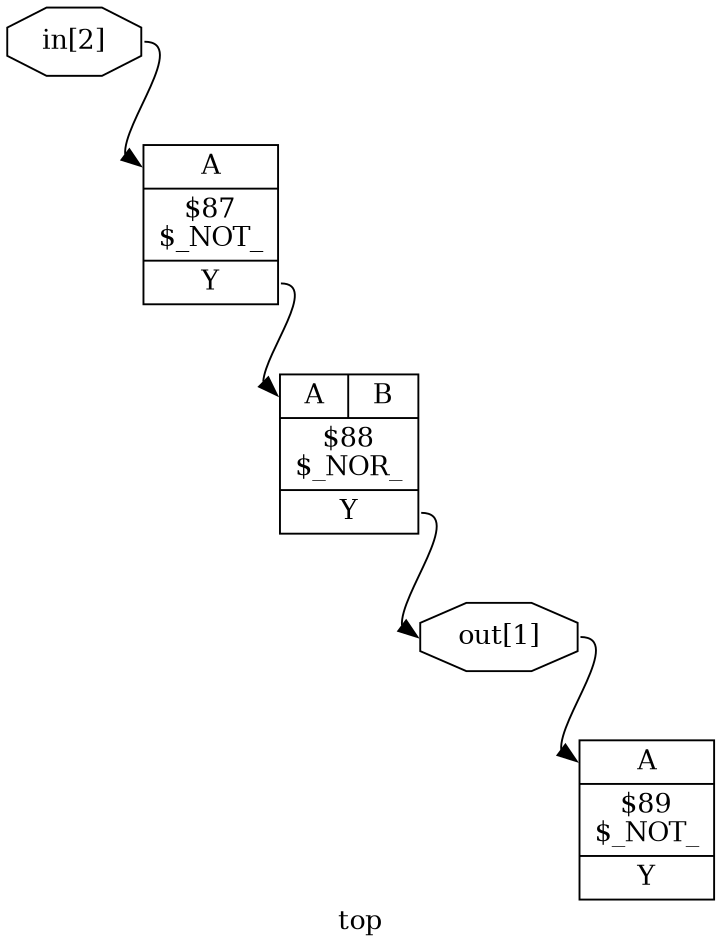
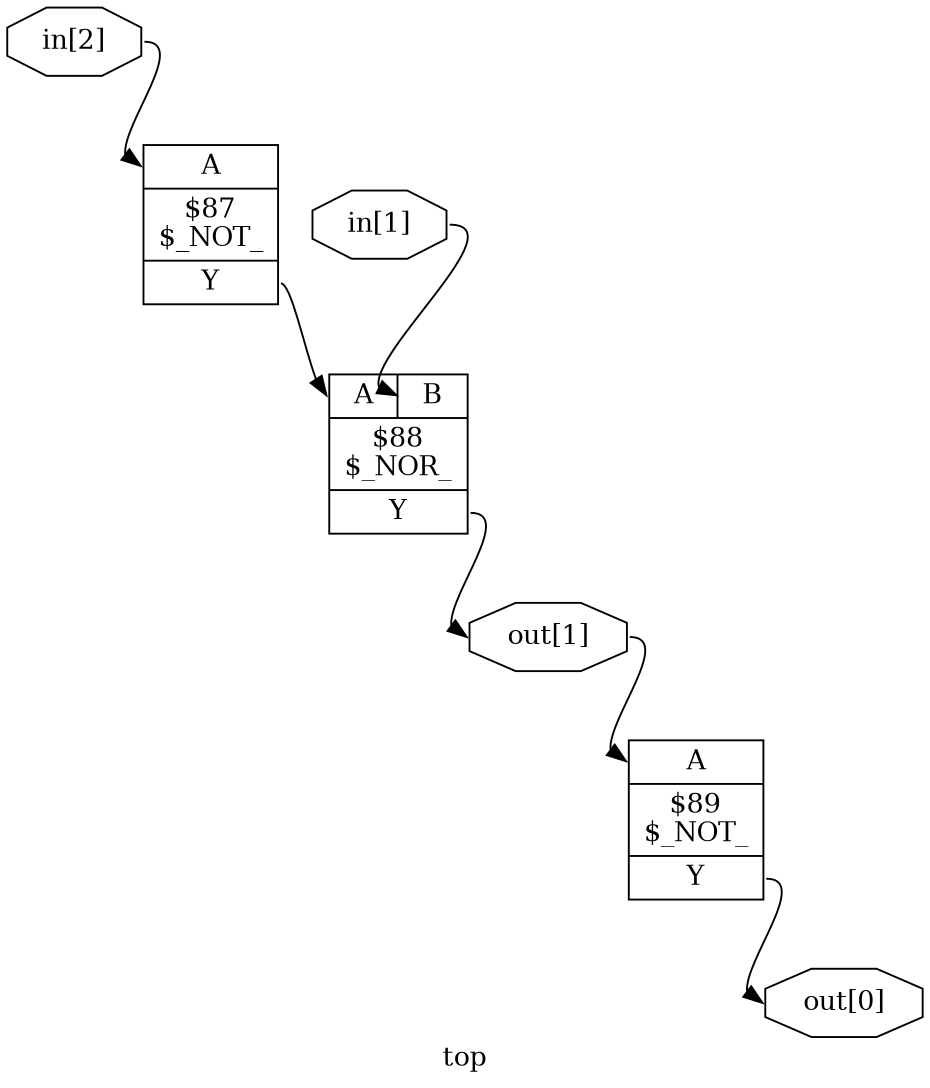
none -> (379, 225)
none -> (844, 1003)
